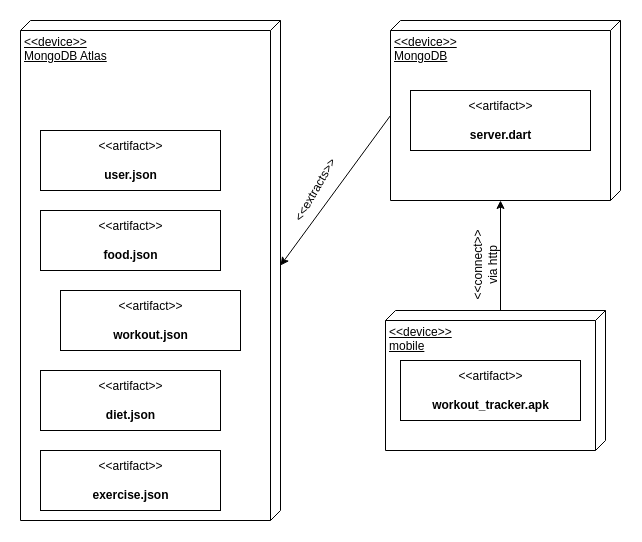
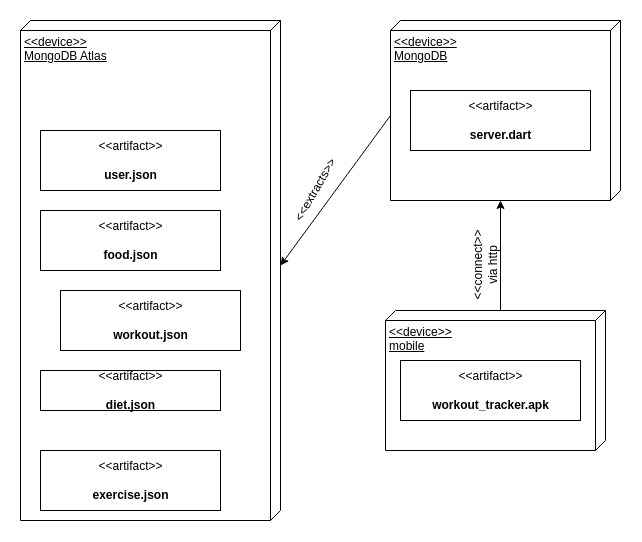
(131, 401) -> (131, 391)
